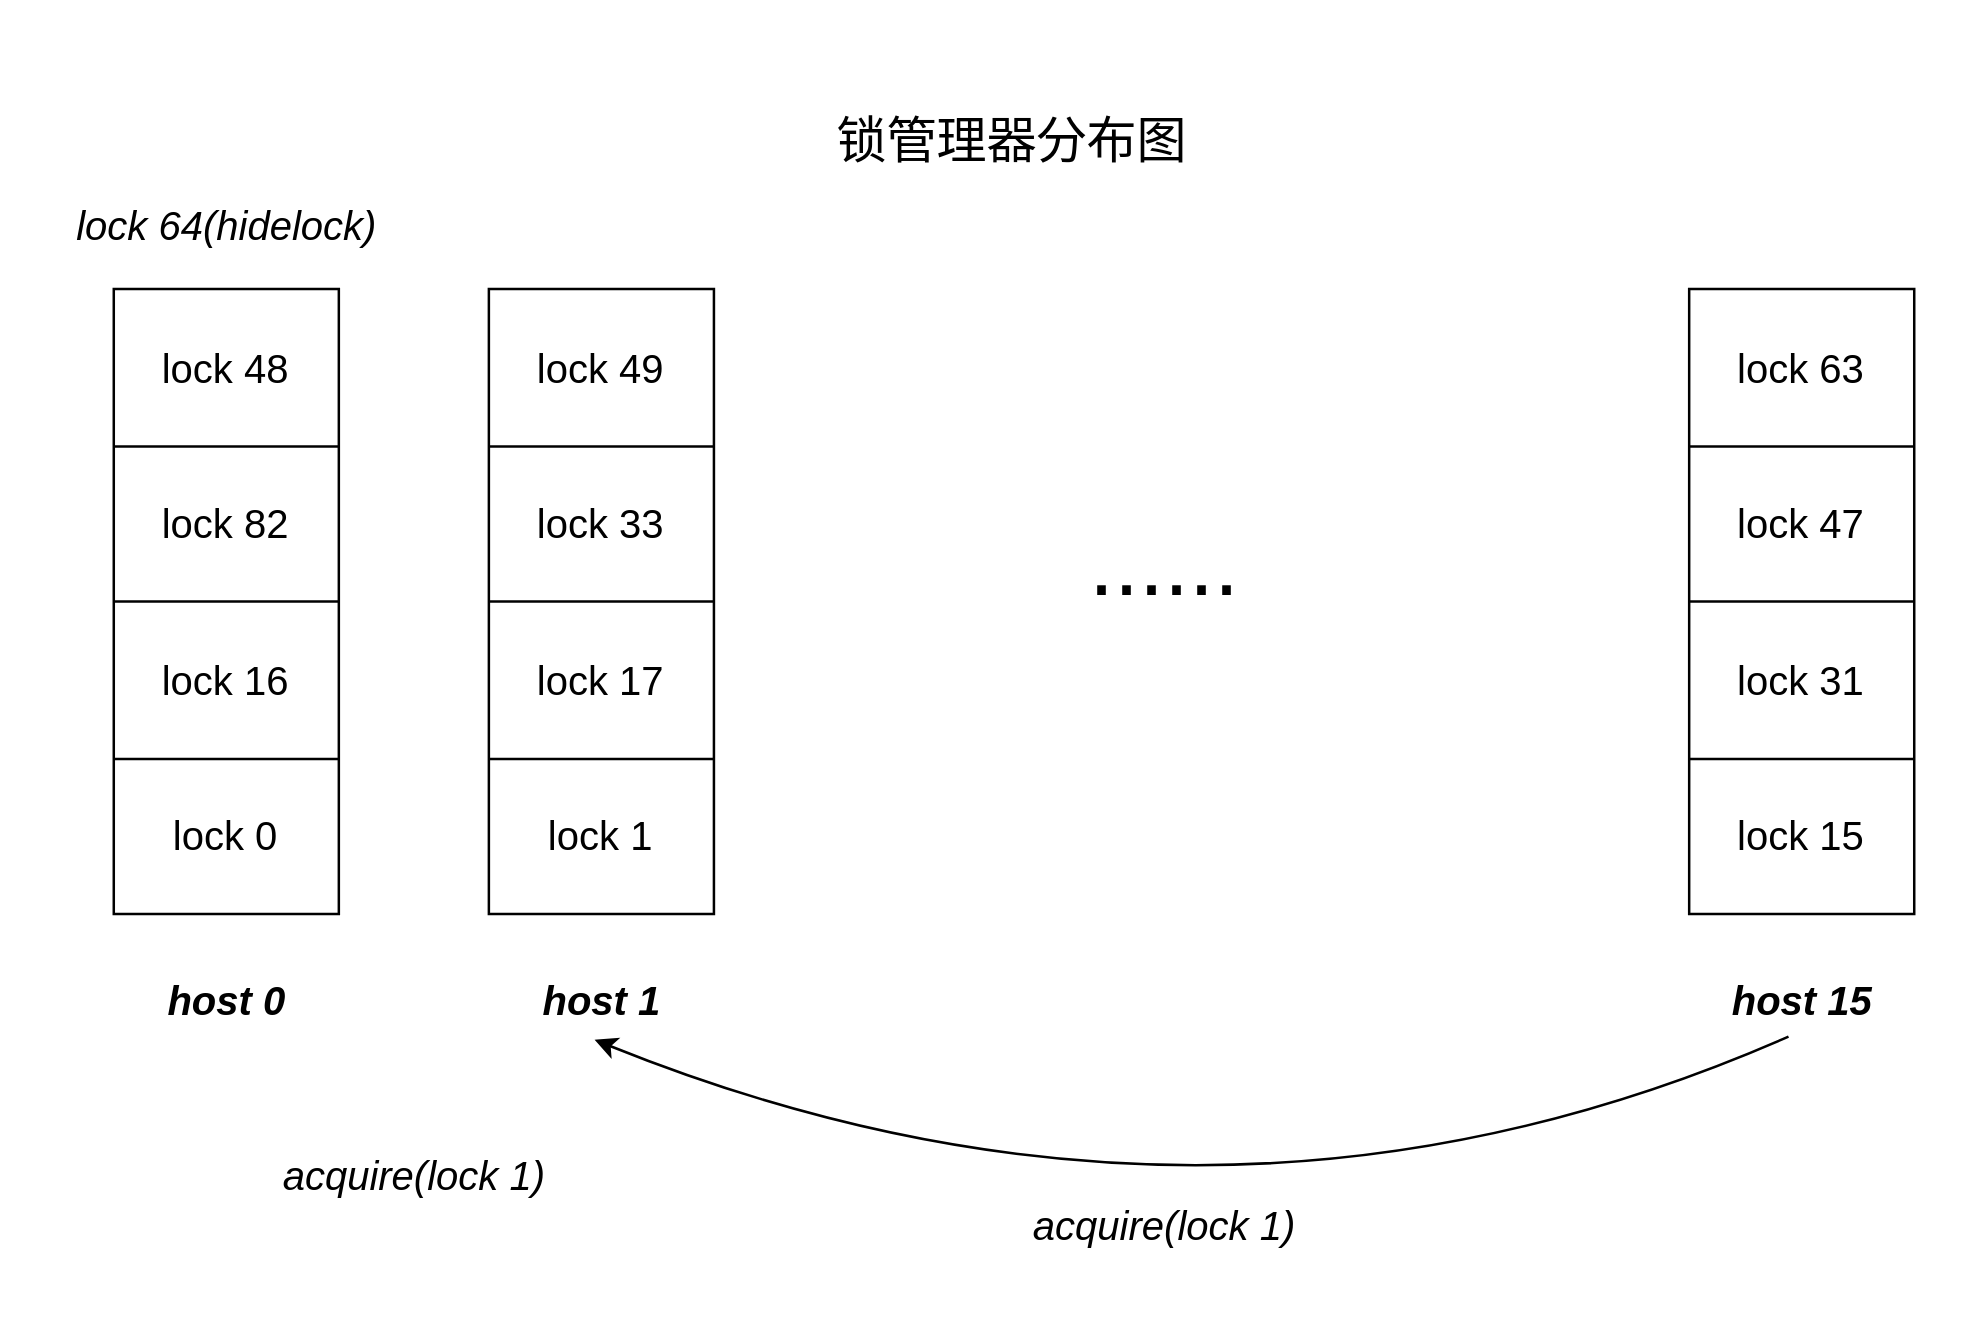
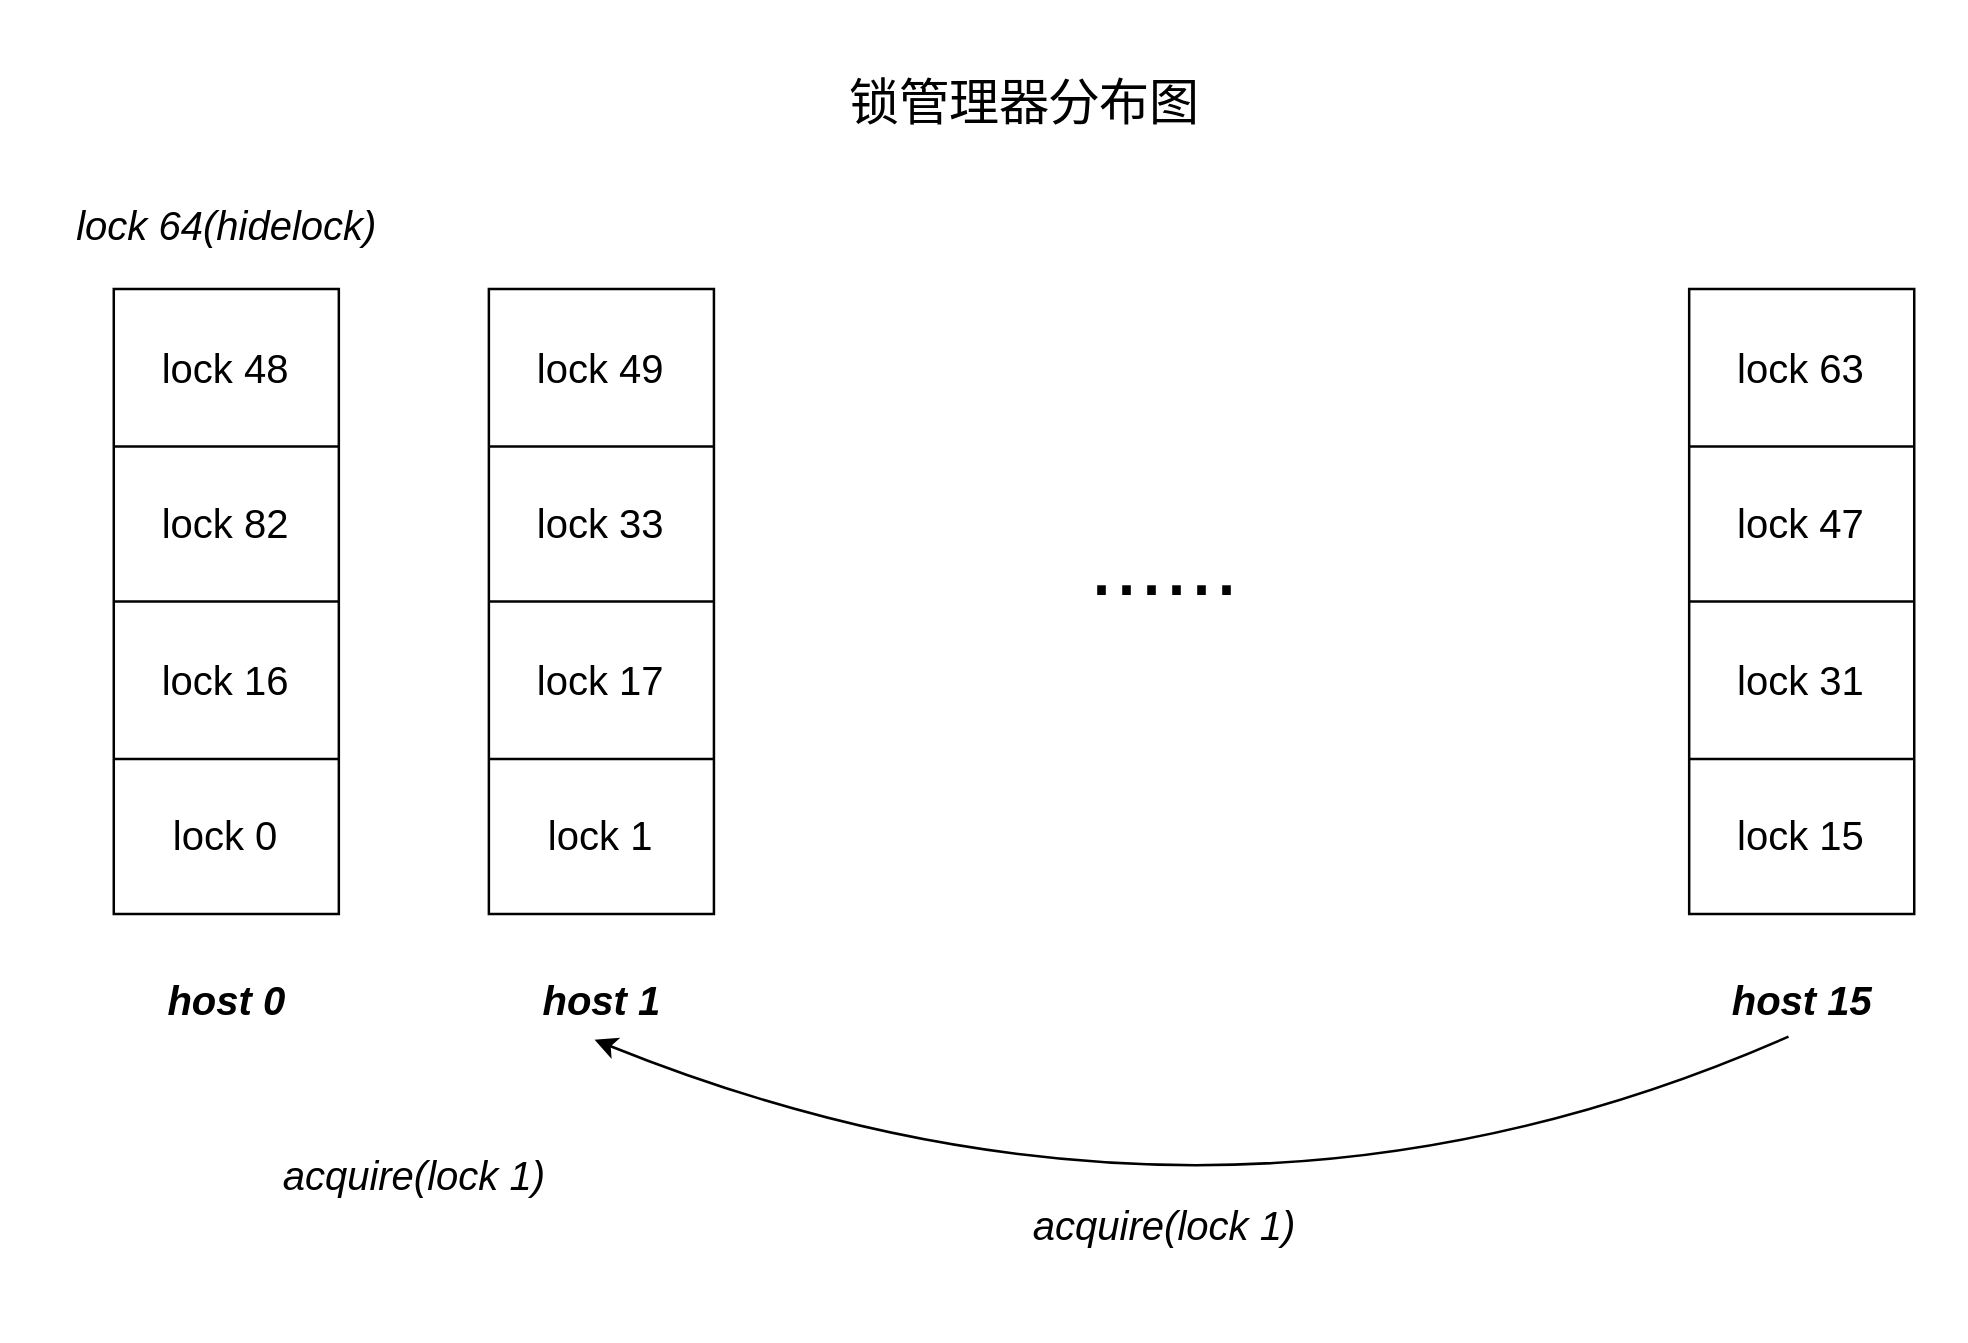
(1011, 139) -> (1024, 101)
